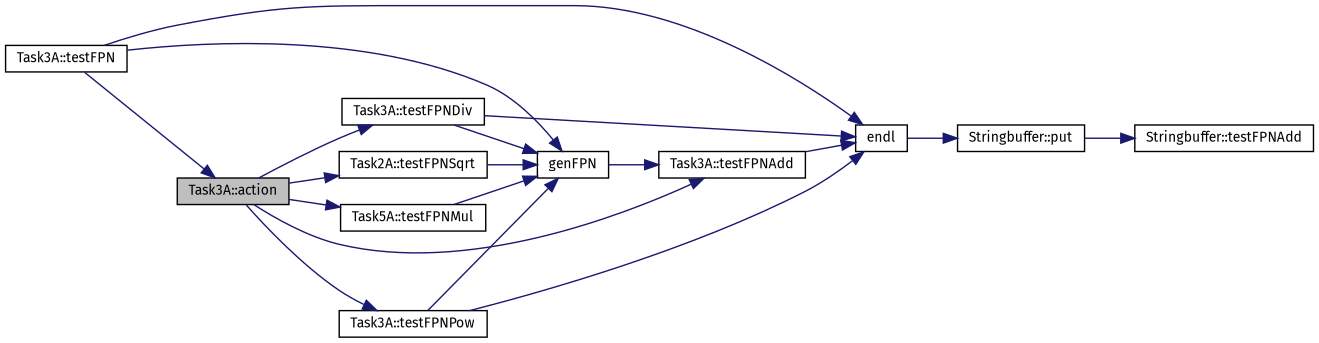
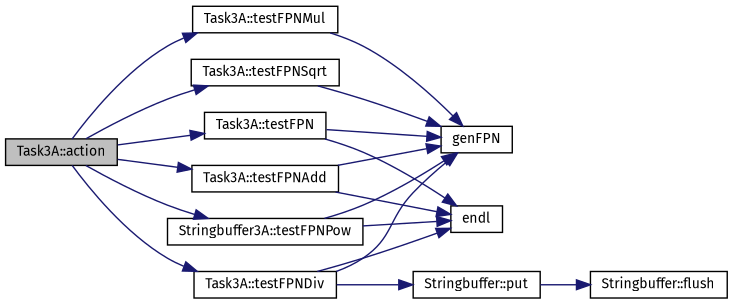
(144, 121) -> (154, 140)
(925, 138) -> (368, 285)
(1224, 138) -> (659, 285)
(413, 165) -> (265, 73)
(627, 165) -> (391, 155)
(413, 218) -> (265, 20)
(413, 324) -> (265, 232)
